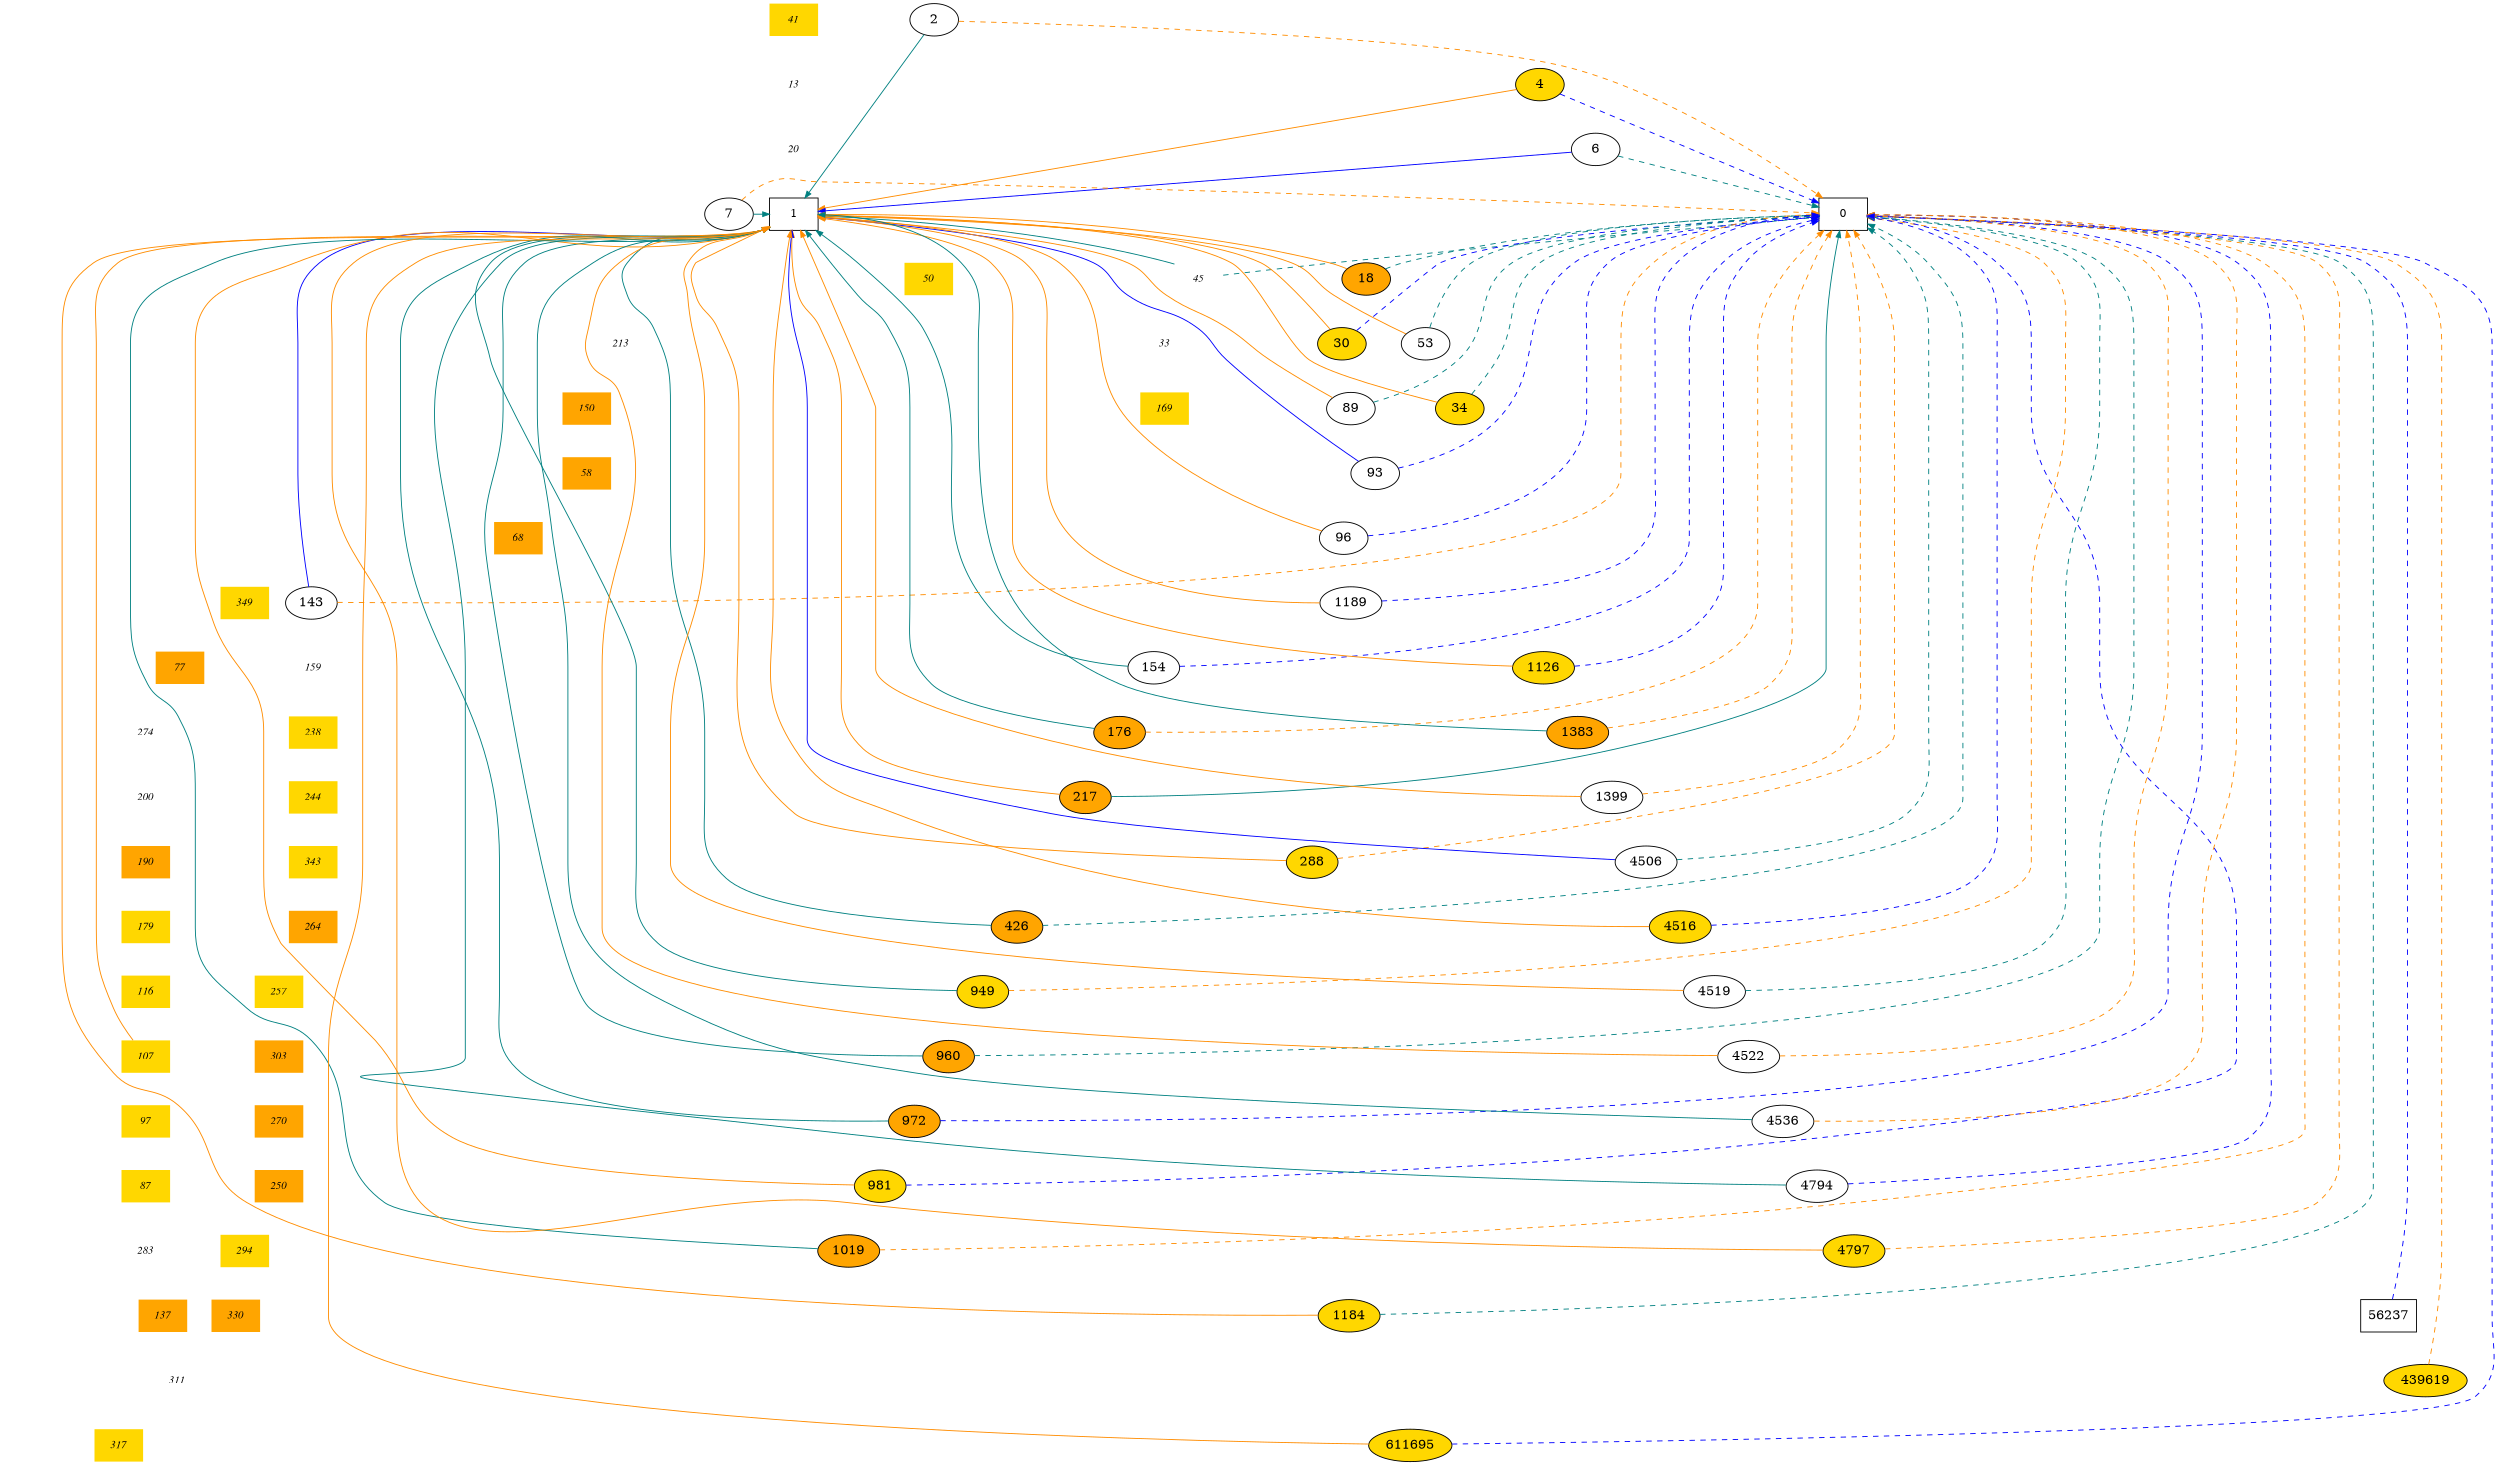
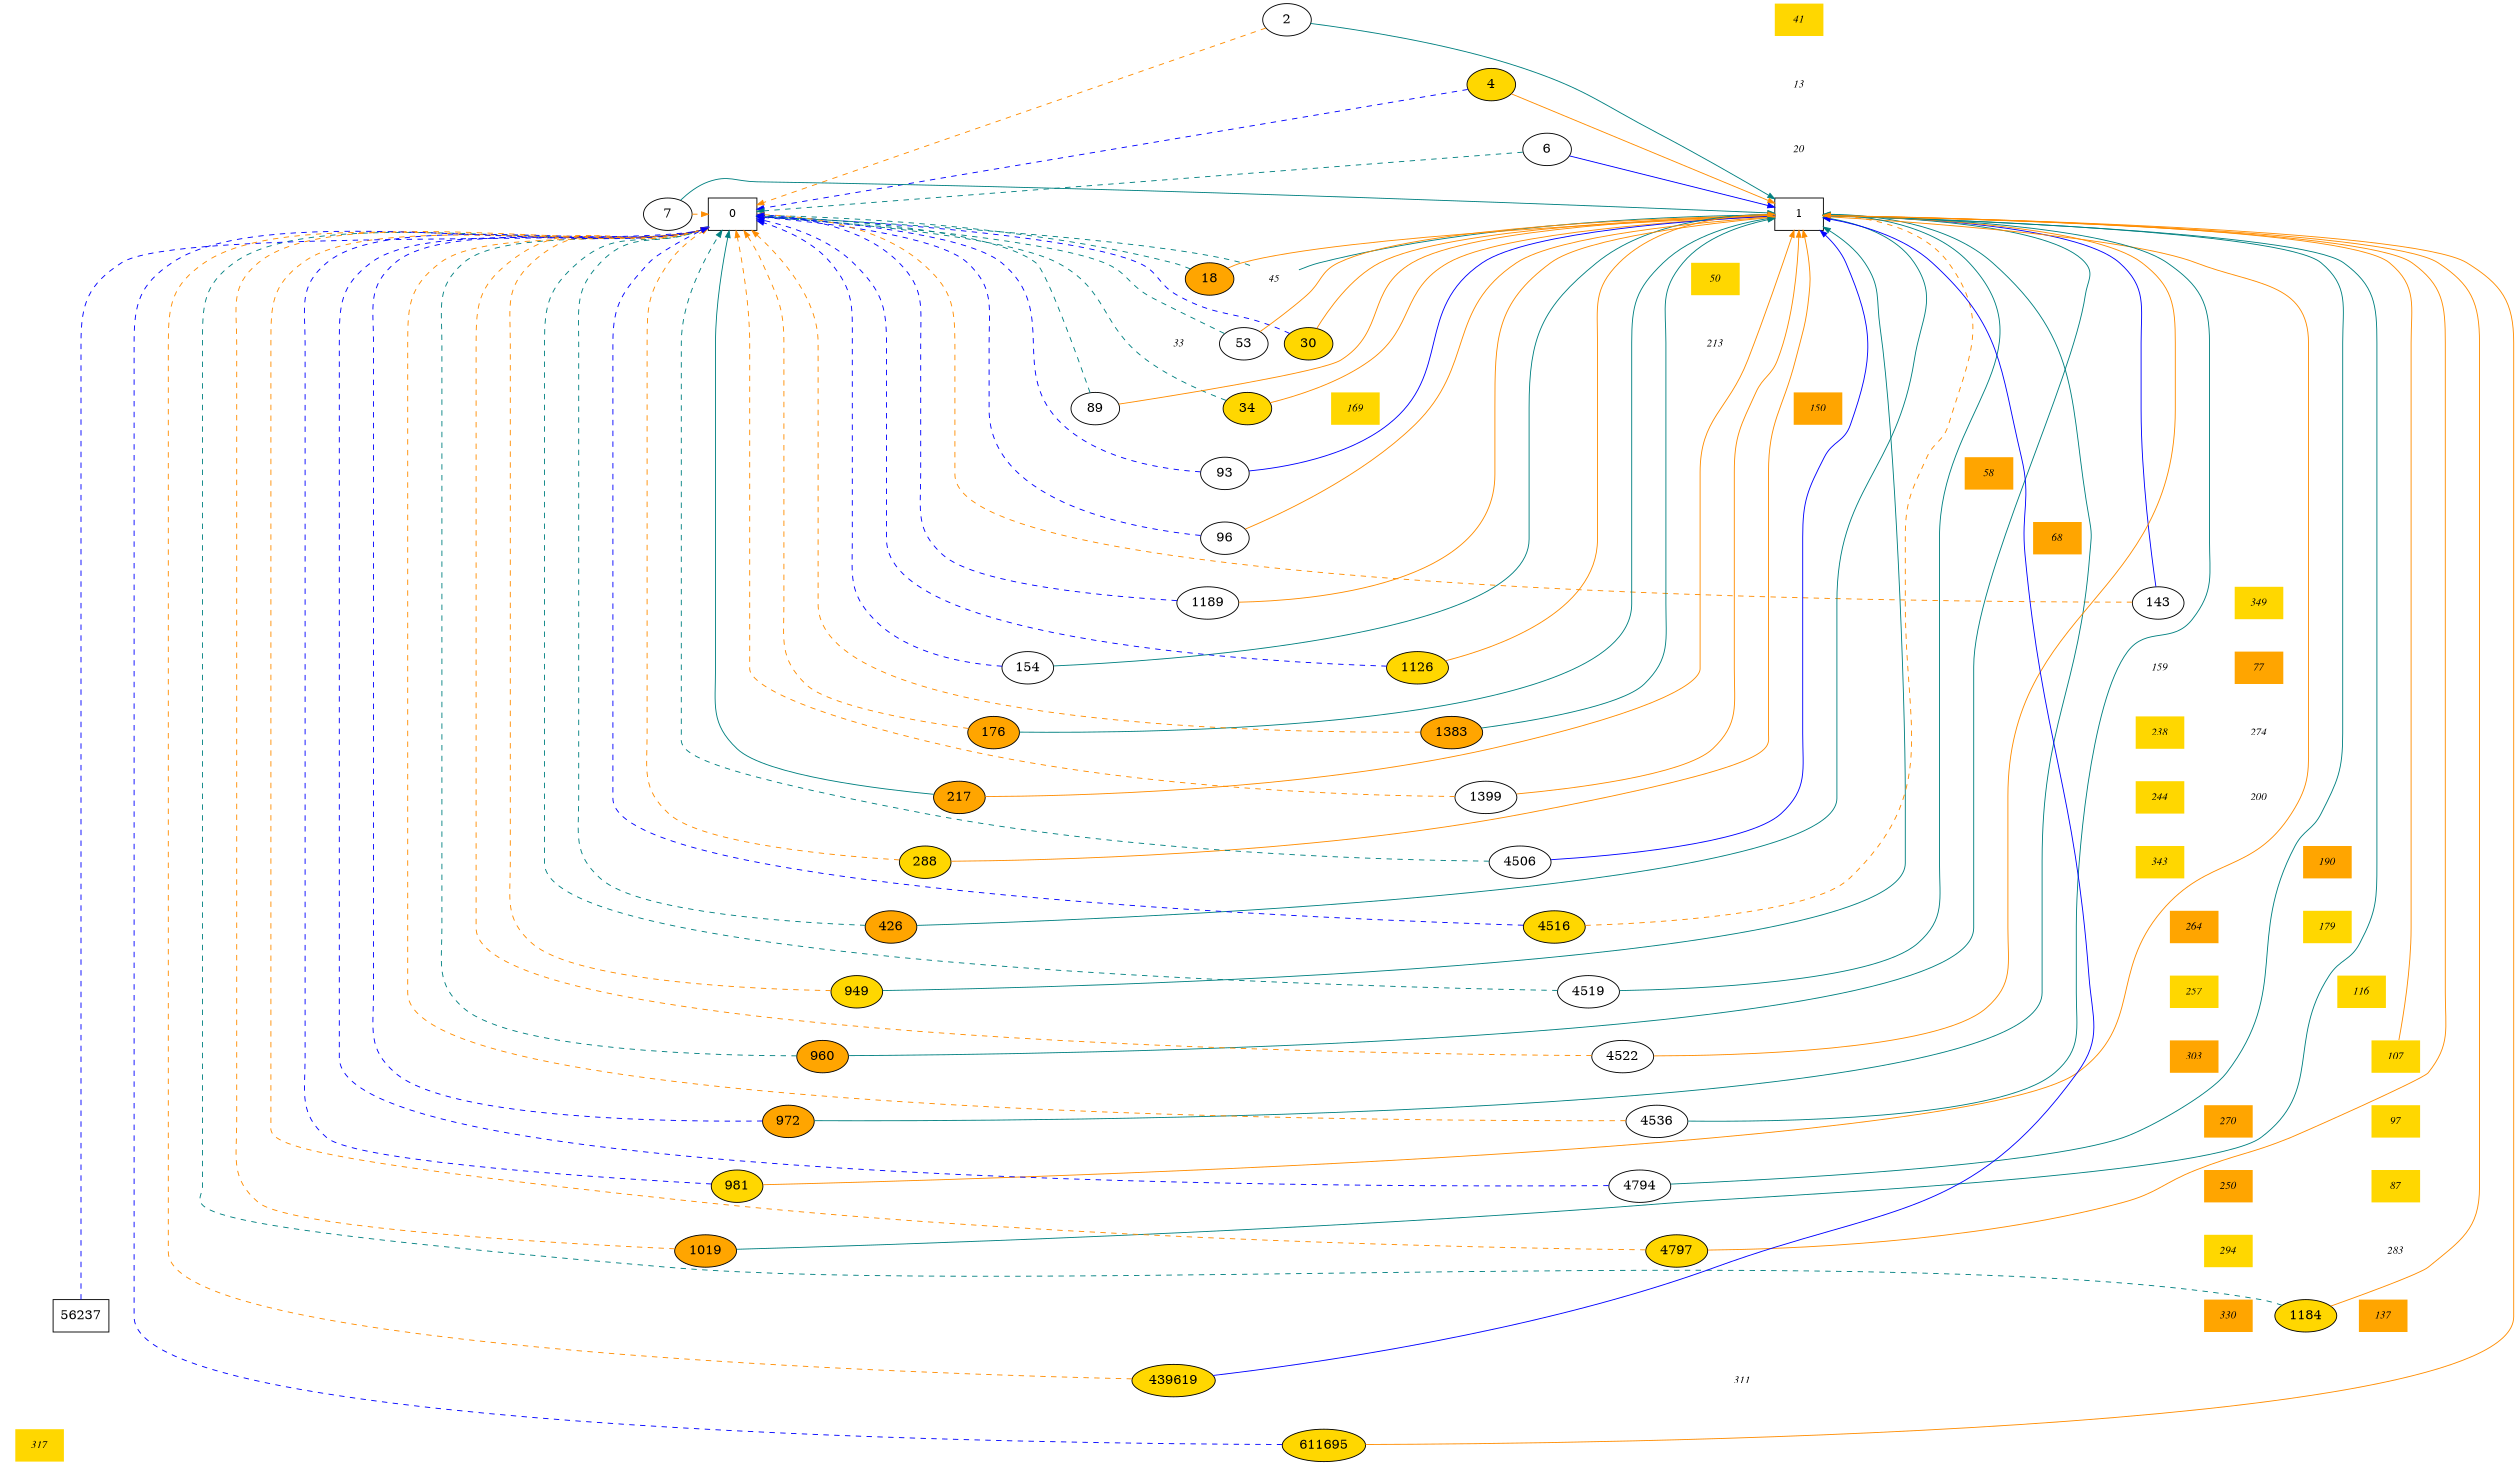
(955, 833) -> (1910, 692)
(823, 930) -> (1939, 674)
none -> (2054, 1102)
